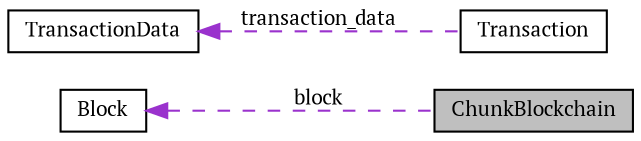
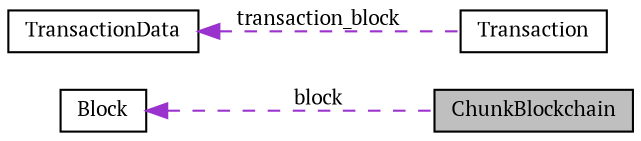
(316, 20) -> (316, 20)
